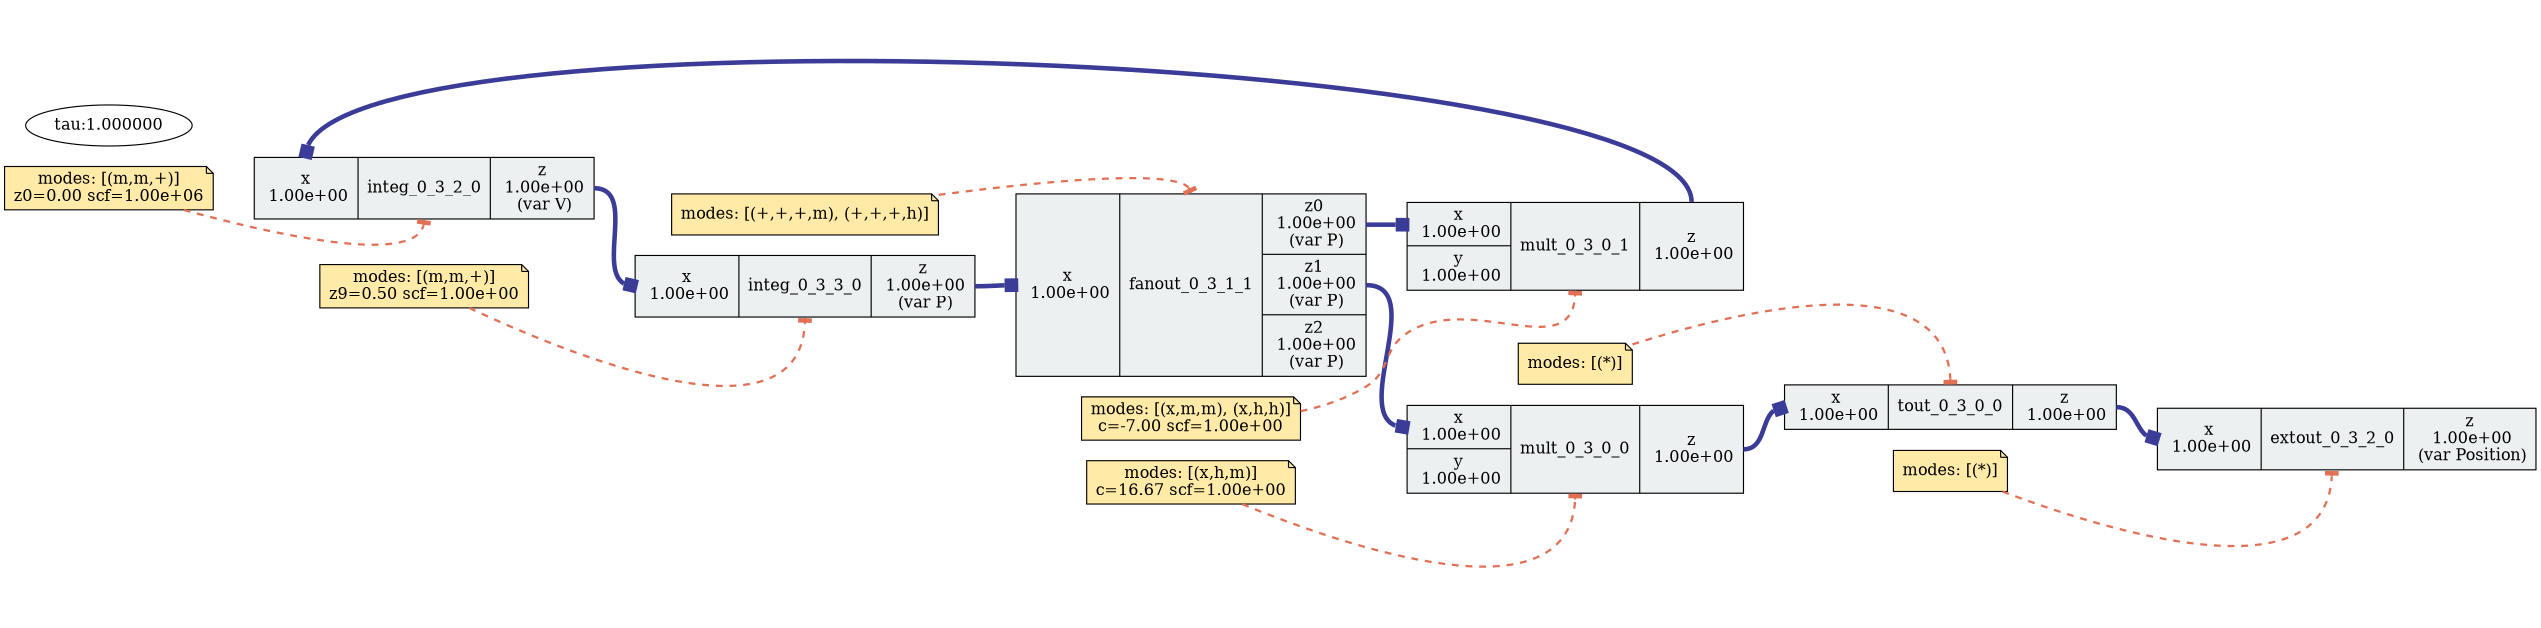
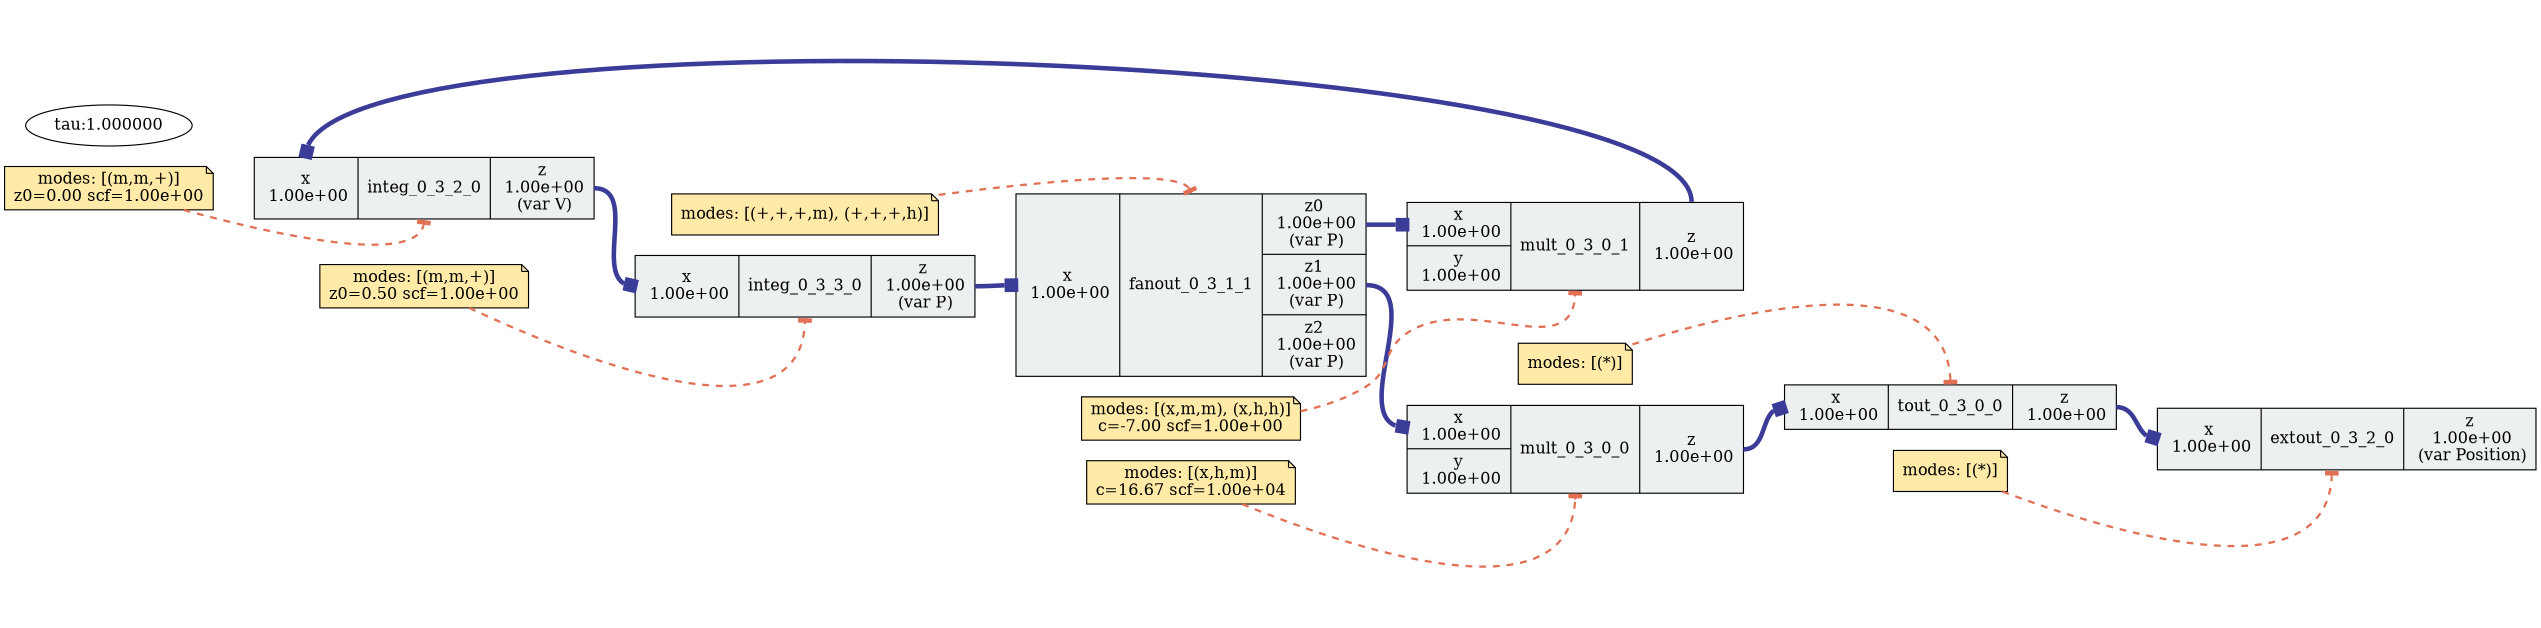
(109, 188) -> (109, 188)
(424, 286) -> (424, 286)
(1191, 482) -> (1191, 482)
